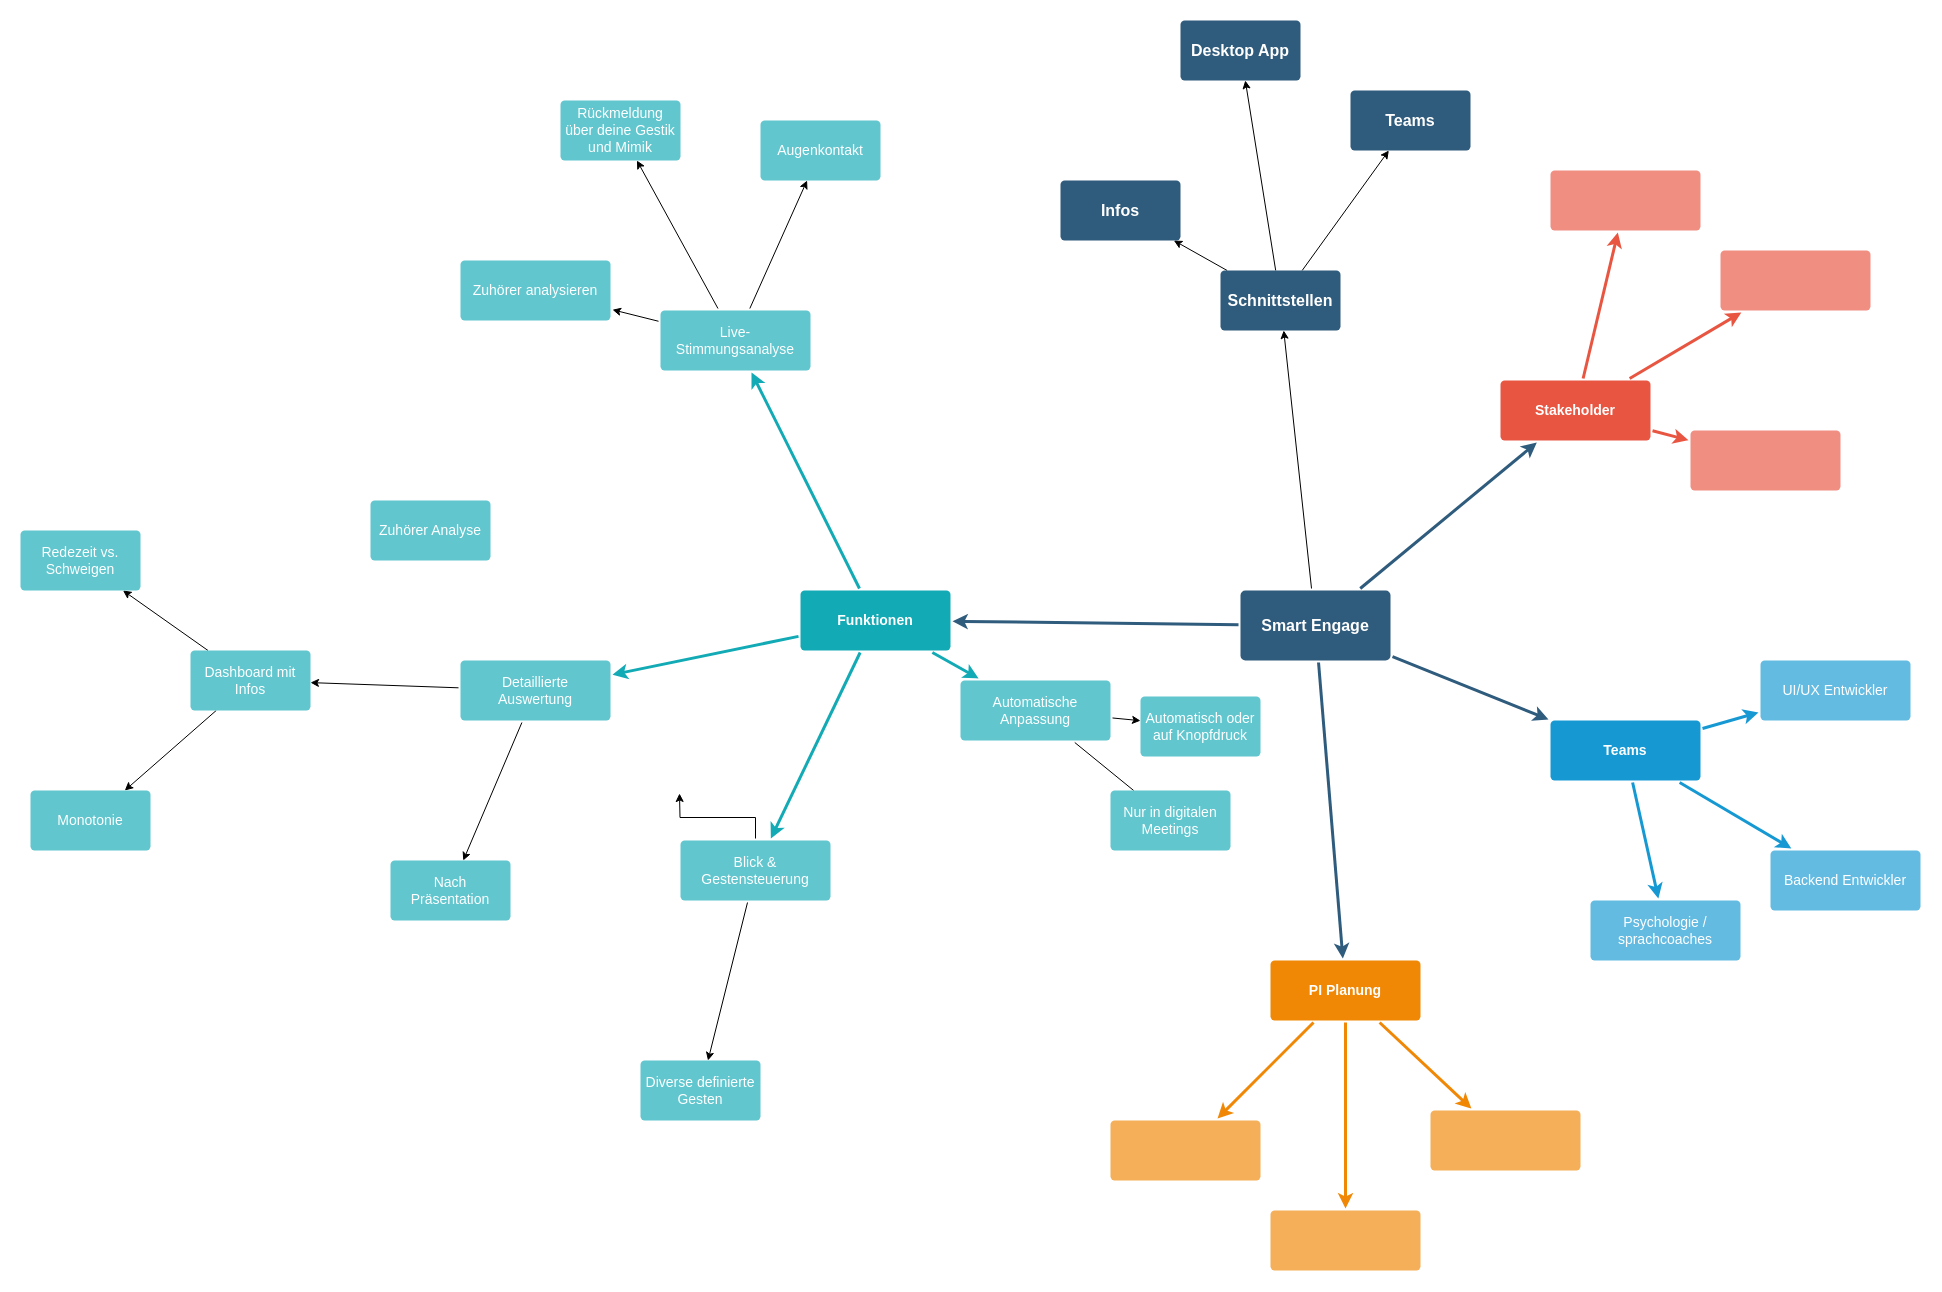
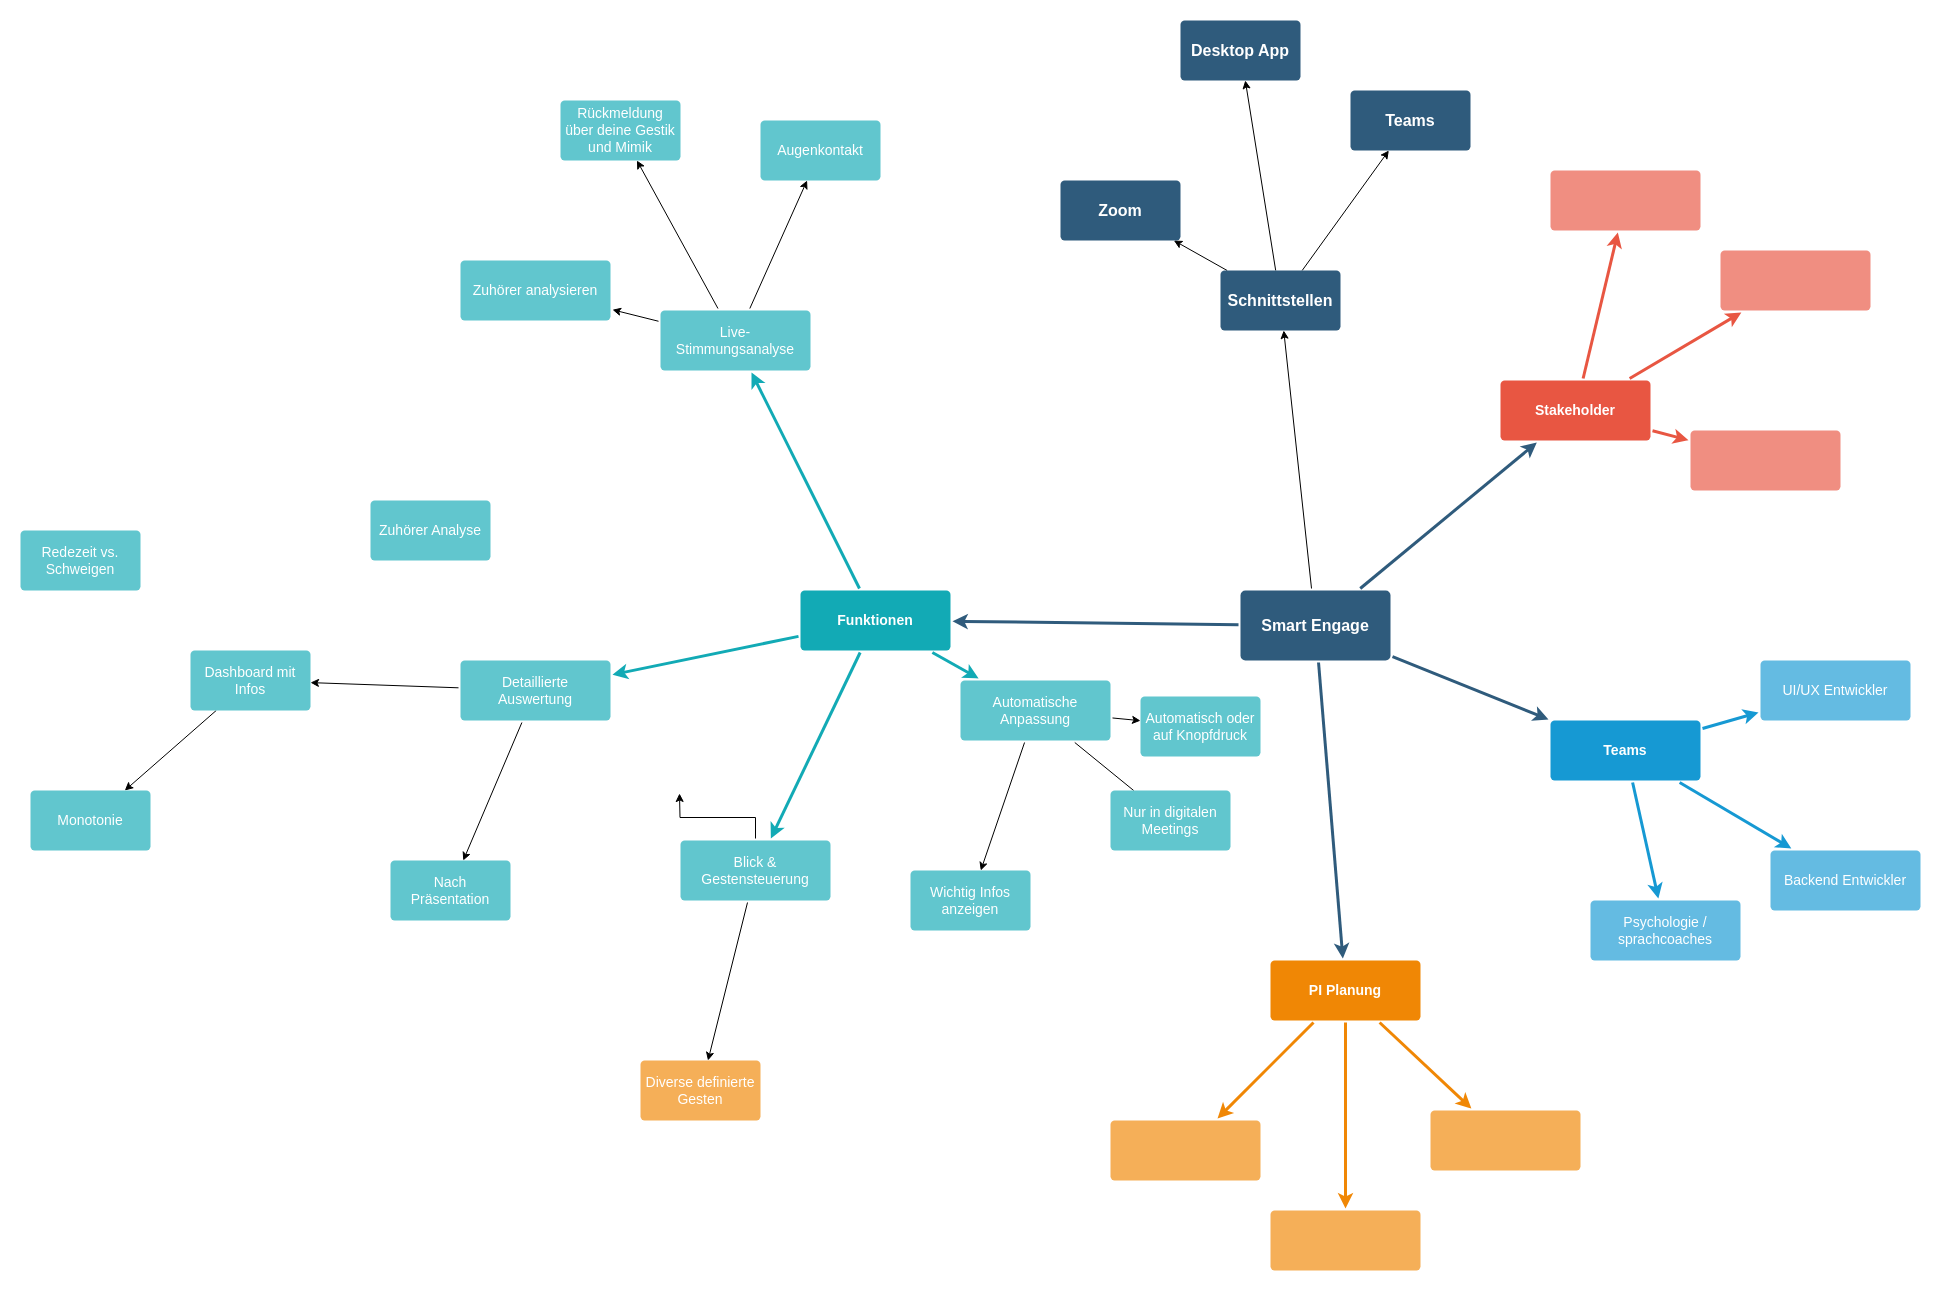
(1121, 211) -> (1121, 211)
(169, 623) -> none
none -> (1004, 803)
none -> (971, 901)
(701, 1091) -> (701, 1091)
